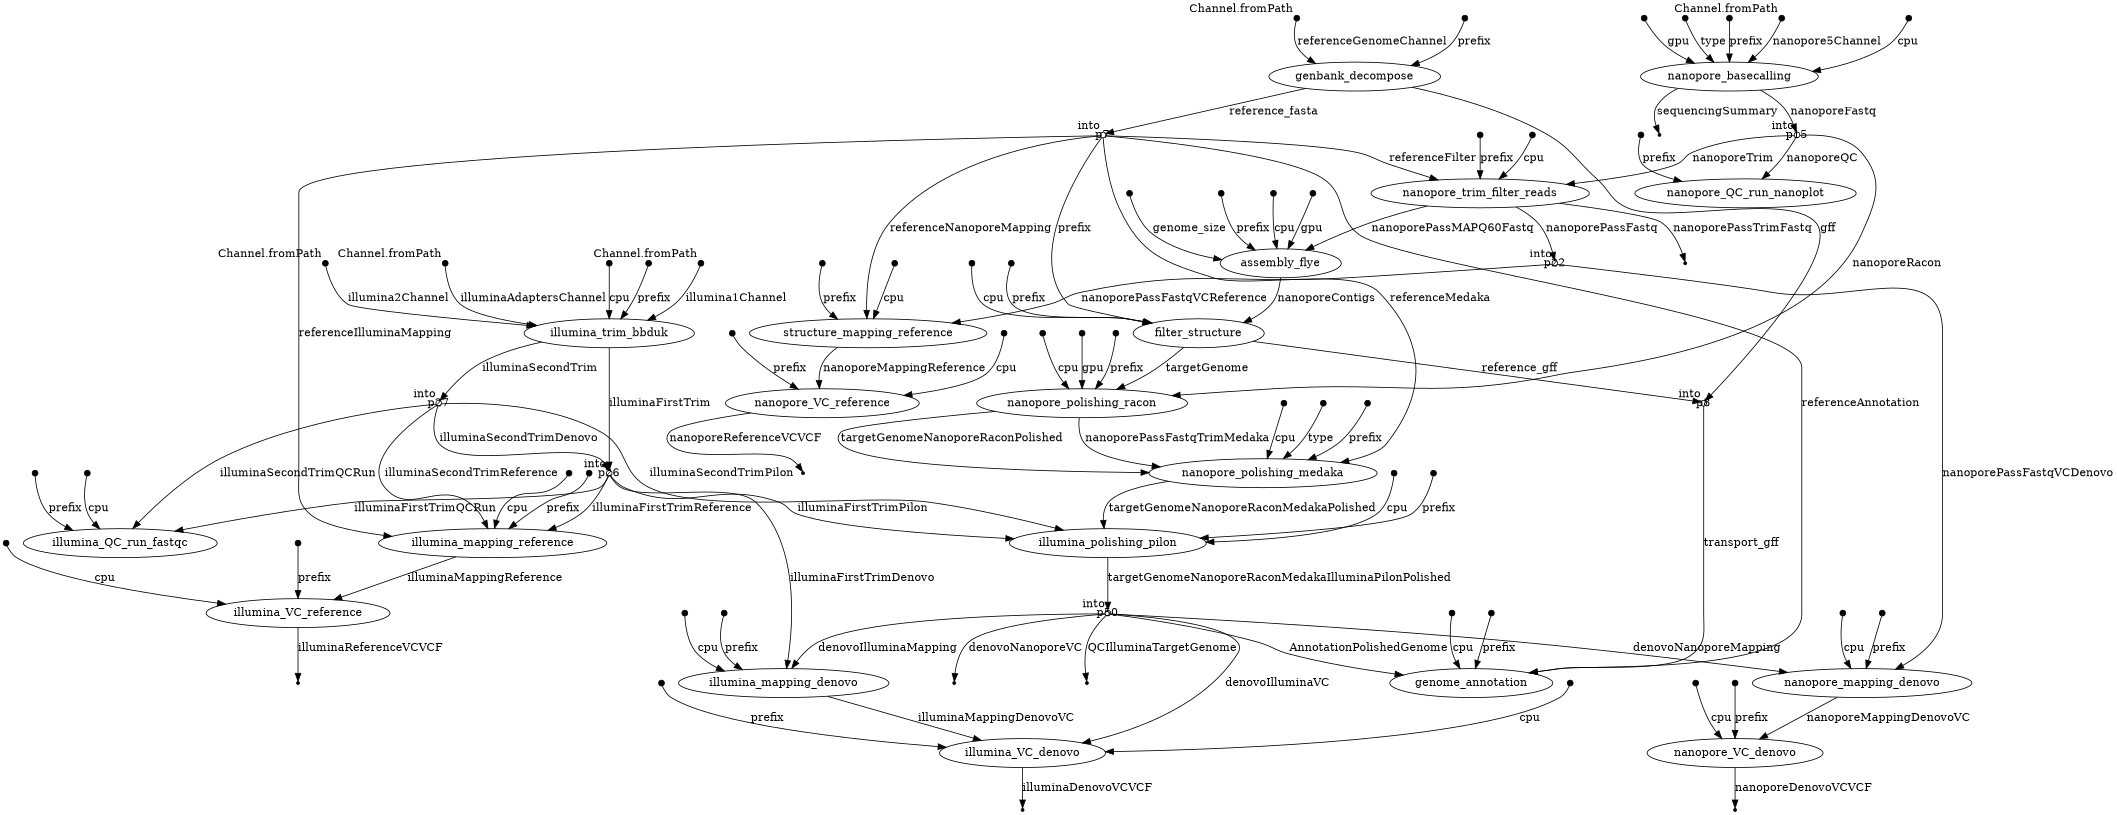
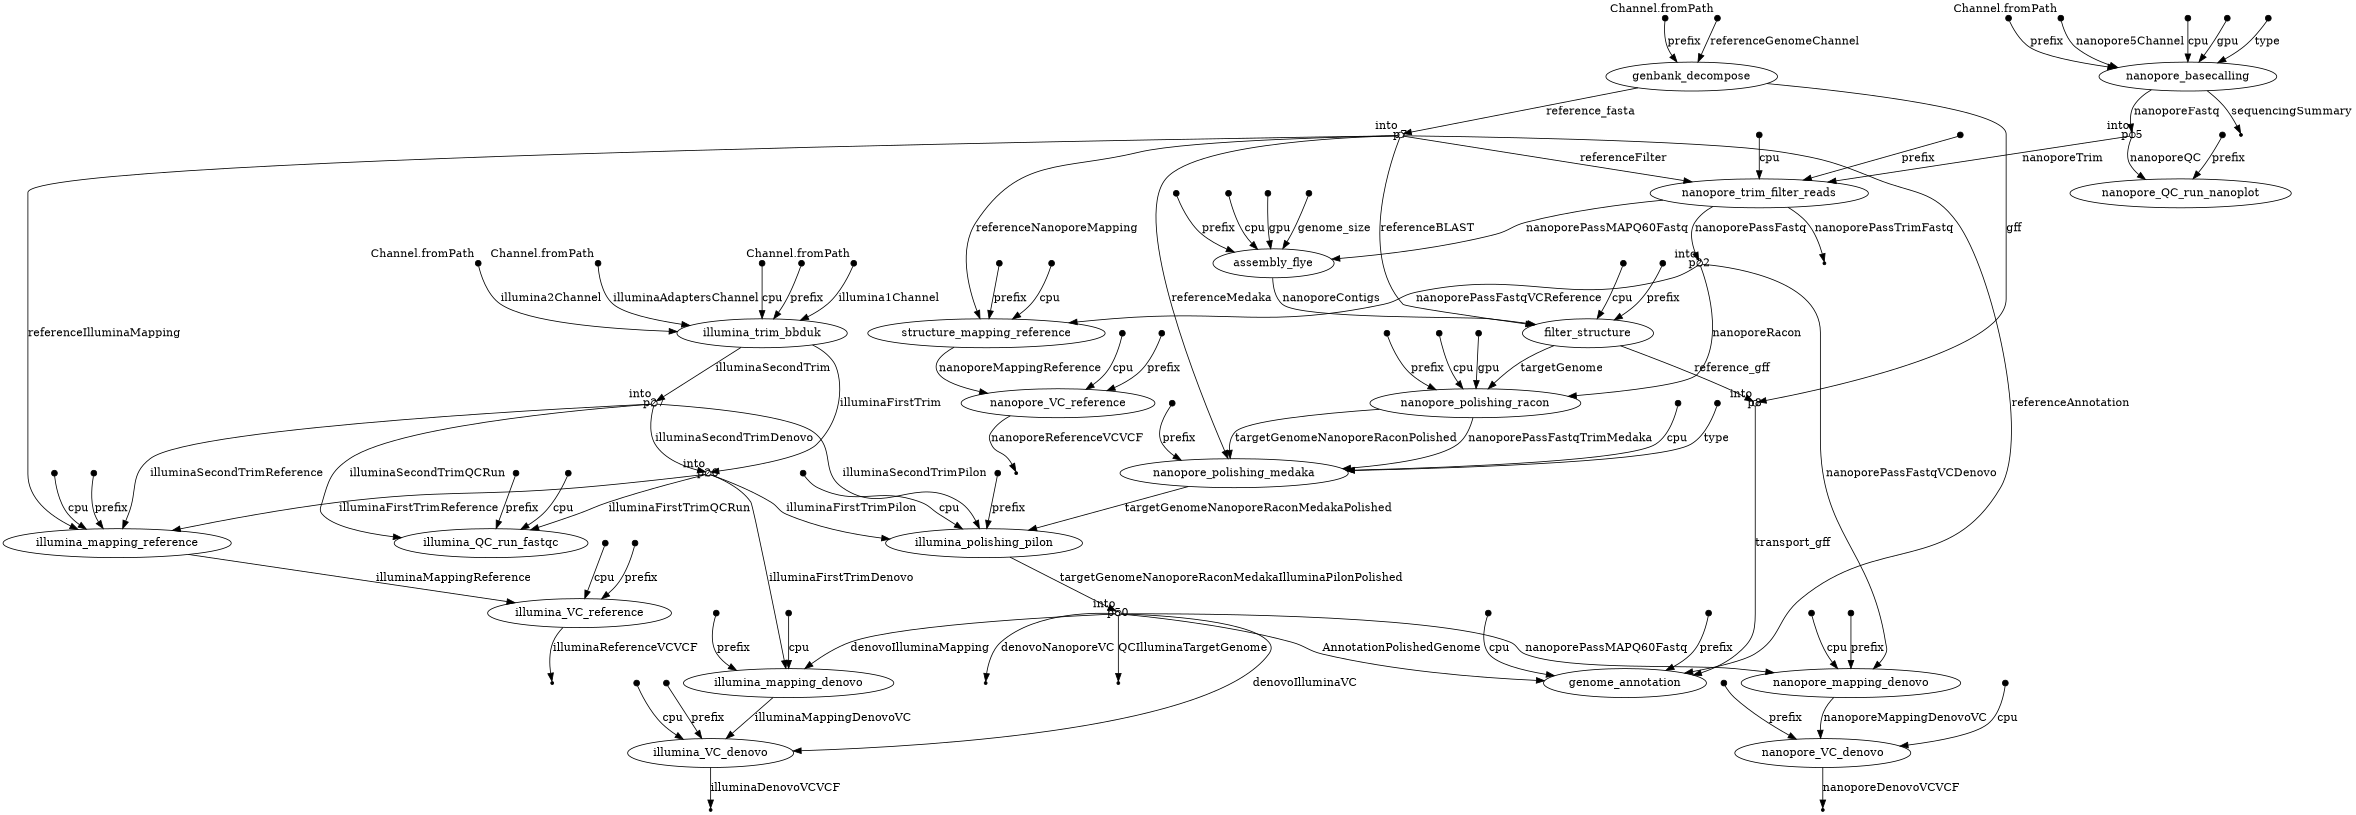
(1075, 228) -> (1428, 228)
(1618, 365) -> (1687, 379)
(1707, 648) -> (1606, 648)
